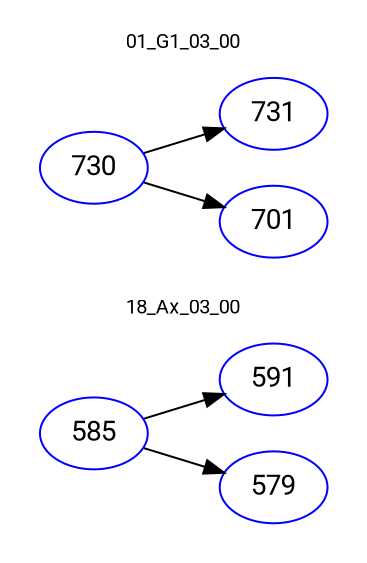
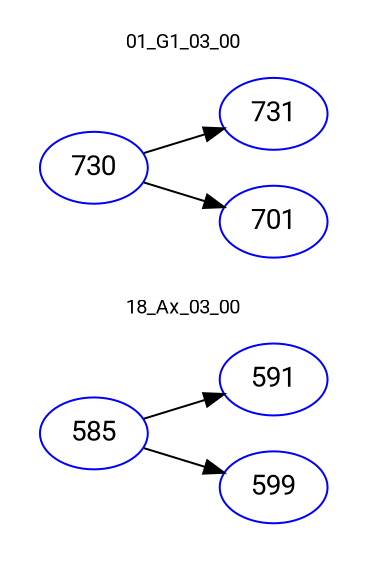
(274, 487) -> (274, 487)
